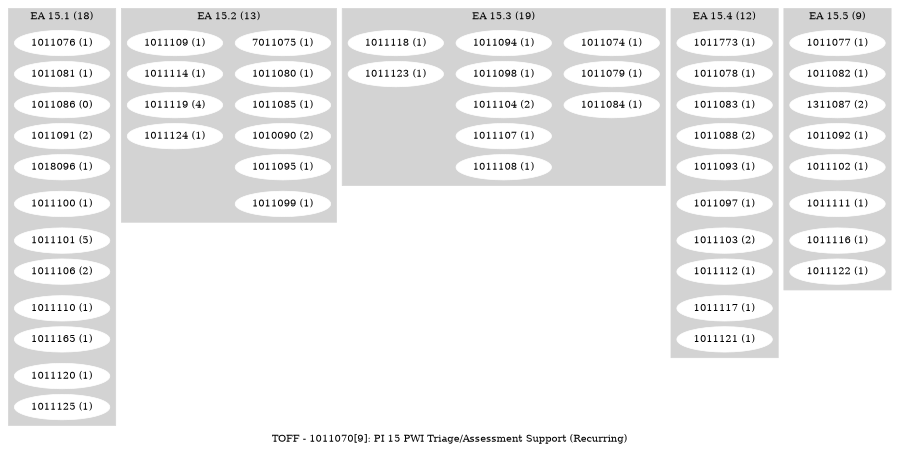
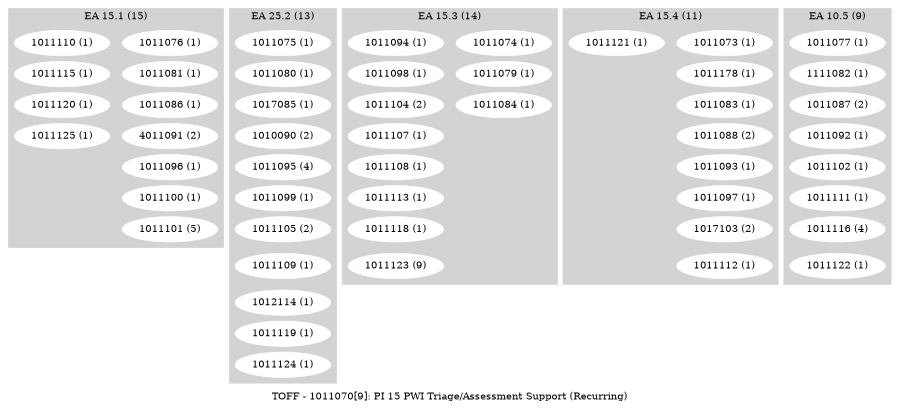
(62, 17) -> (116, 17)
(229, 17) -> (283, 17)
(504, 17) -> (450, 17)
(725, 17) -> (671, 17)
(837, 17) -> (837, 17)
(283, 43) -> (283, 43)
(725, 43) -> (725, 43)
(175, 74) -> (283, 303)
(396, 74) -> (396, 266)
(725, 74) -> (725, 74)
(837, 74) -> (837, 74)
(62, 105) -> (170, 105)
(175, 105) -> (283, 334)
(283, 105) -> (283, 105)
(837, 105) -> (837, 105)
(62, 136) -> (170, 136)
(62, 167) -> (170, 167)
(283, 167) -> (283, 167)
none -> (396, 198)
none -> (283, 229)
(725, 241) -> (725, 229)
(837, 241) -> (837, 229)
(62, 272) -> none
(725, 308) -> none
(62, 339) -> (62, 74)
